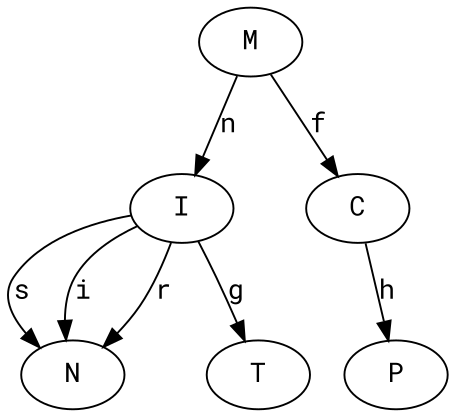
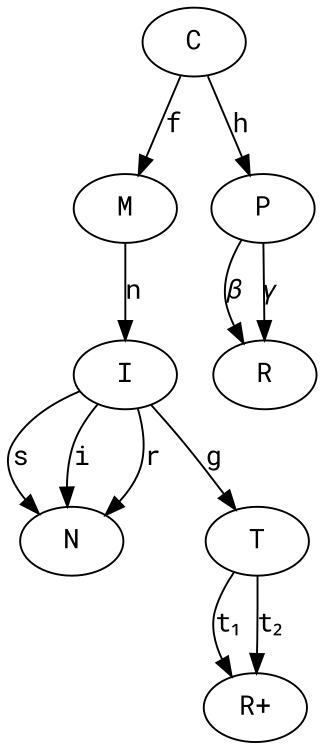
(299, 117) -> (163, 117)
none -> (265, 375)
none -> (255, 708)
